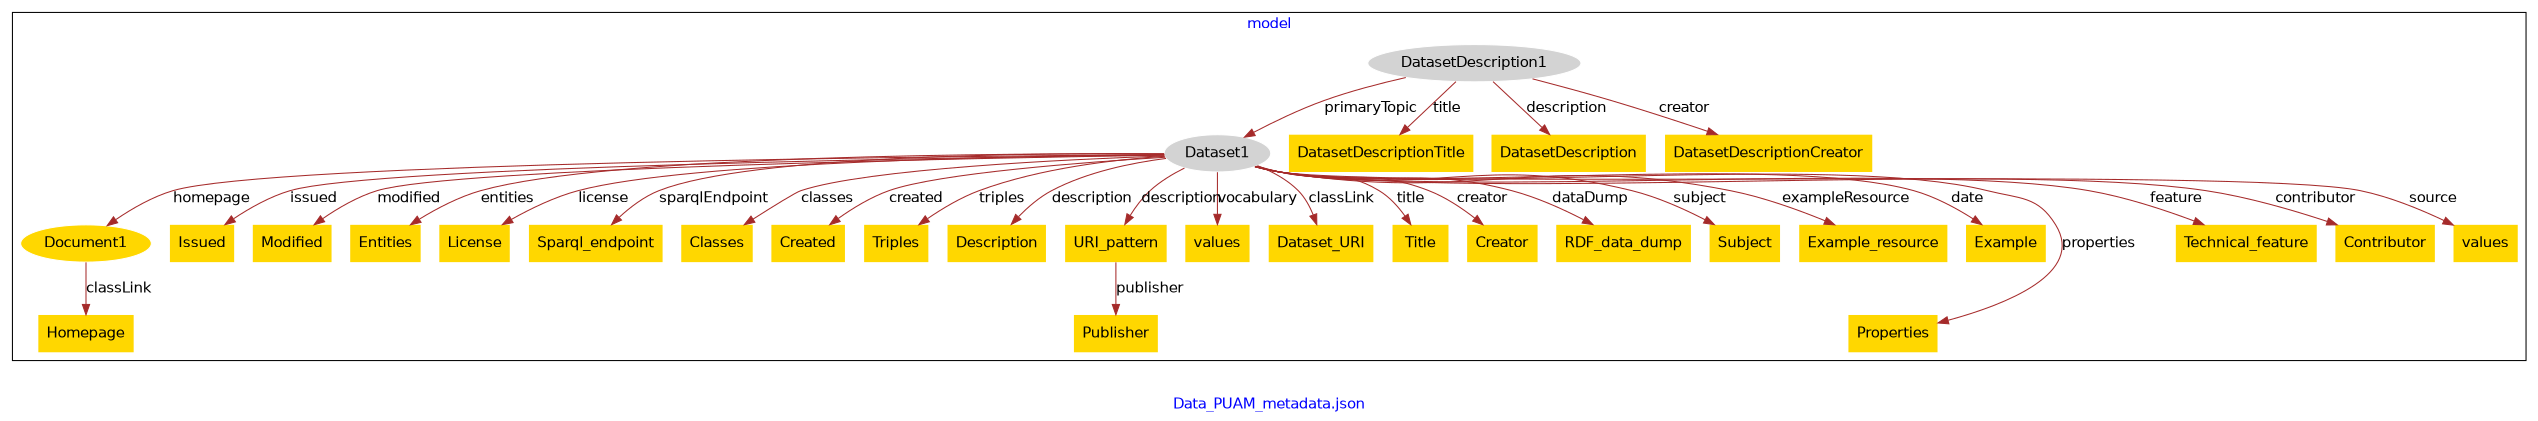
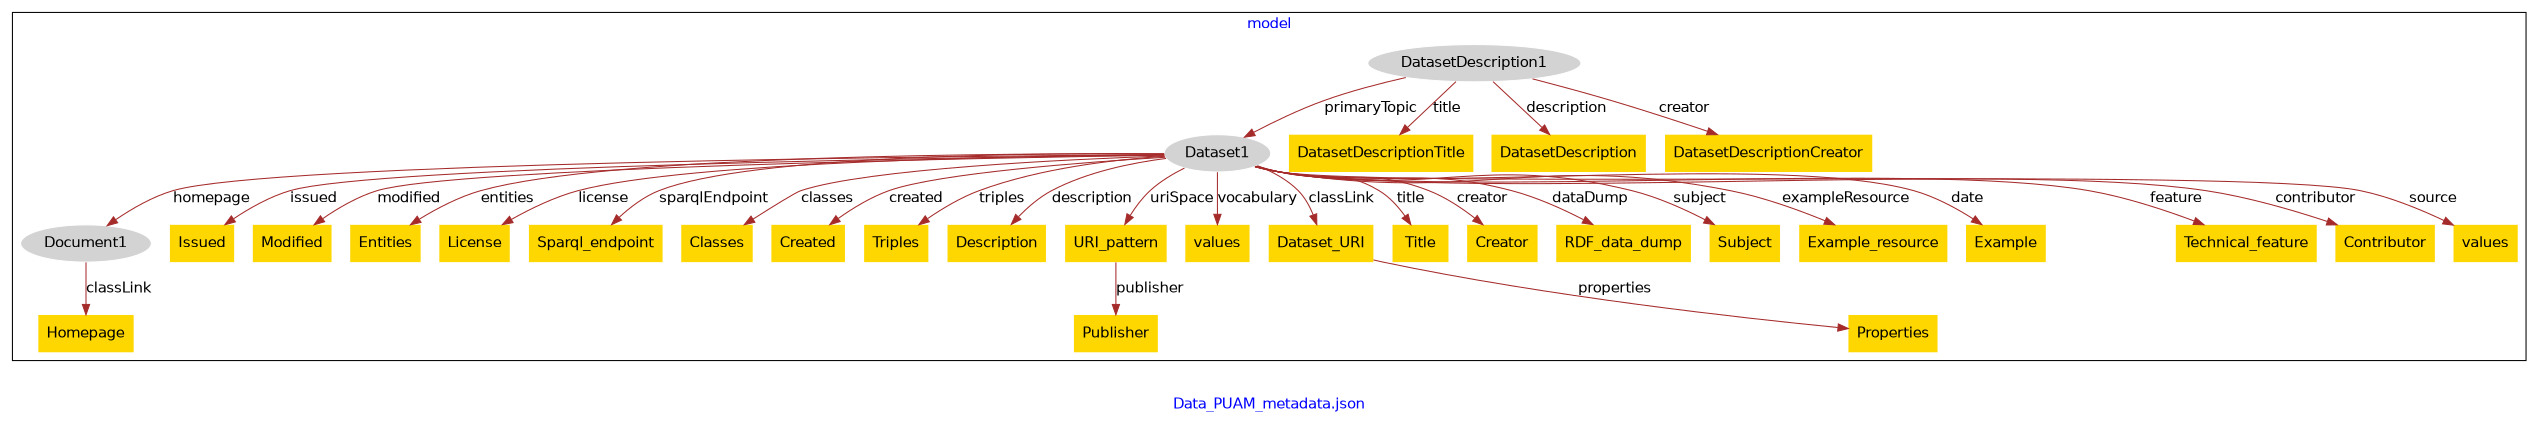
(1963, 187) -> (1605, 300)
(1182, 198) -> (1182, 198)
(86, 243) -> (86, 243)
